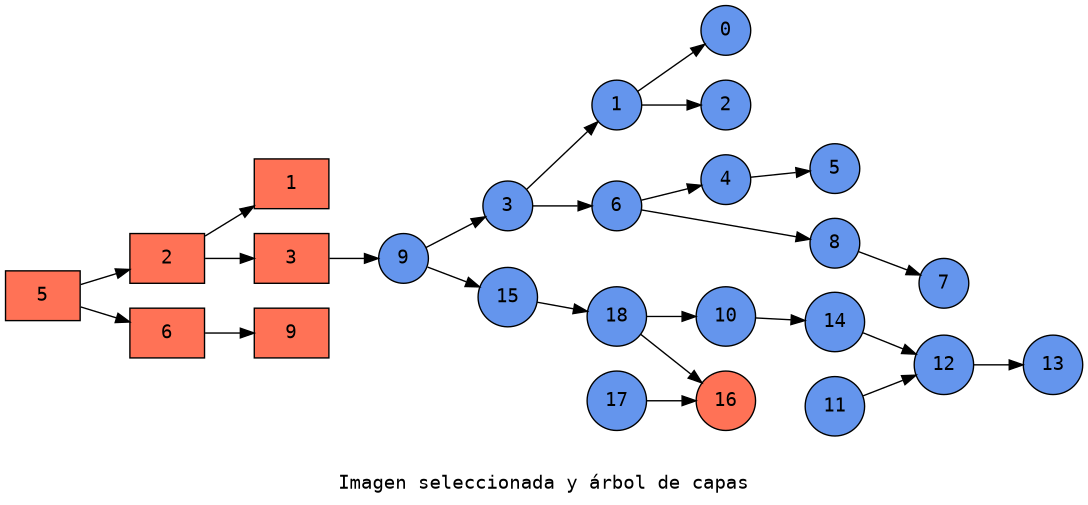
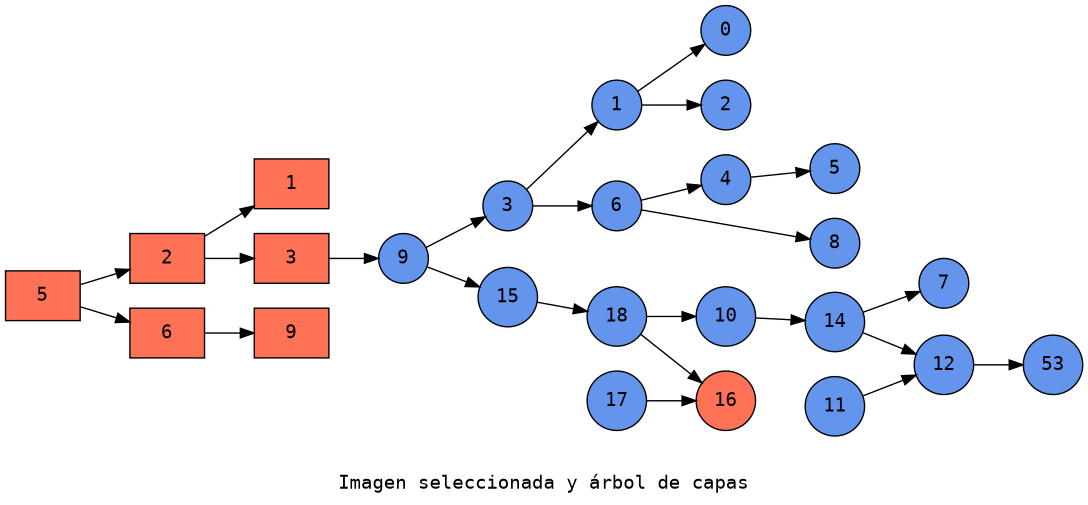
(883, 261) -> (885, 304)
(1053, 365) -> (1053, 365)
